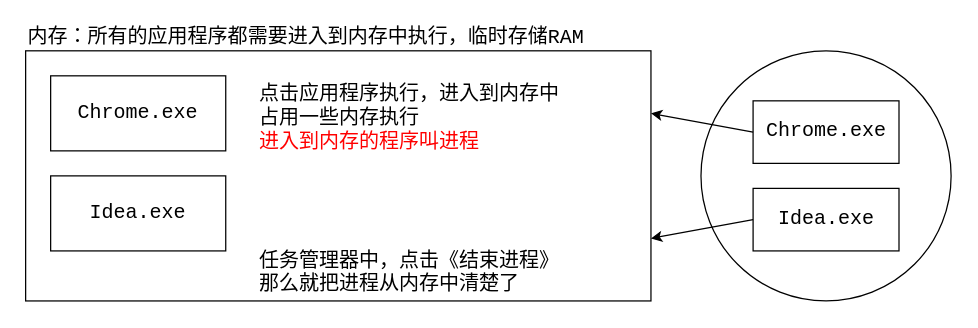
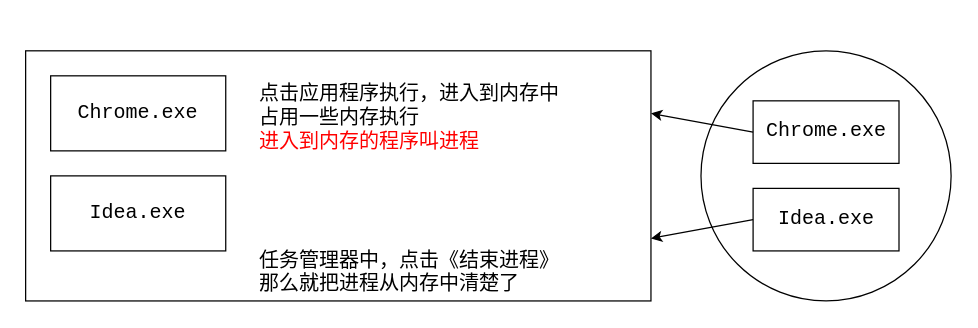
(313, 38) -> none
